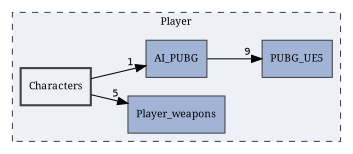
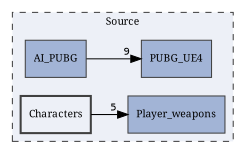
(176, 22) -> (123, 22)
(297, 59) -> (176, 59)
(113, 73) -> none
